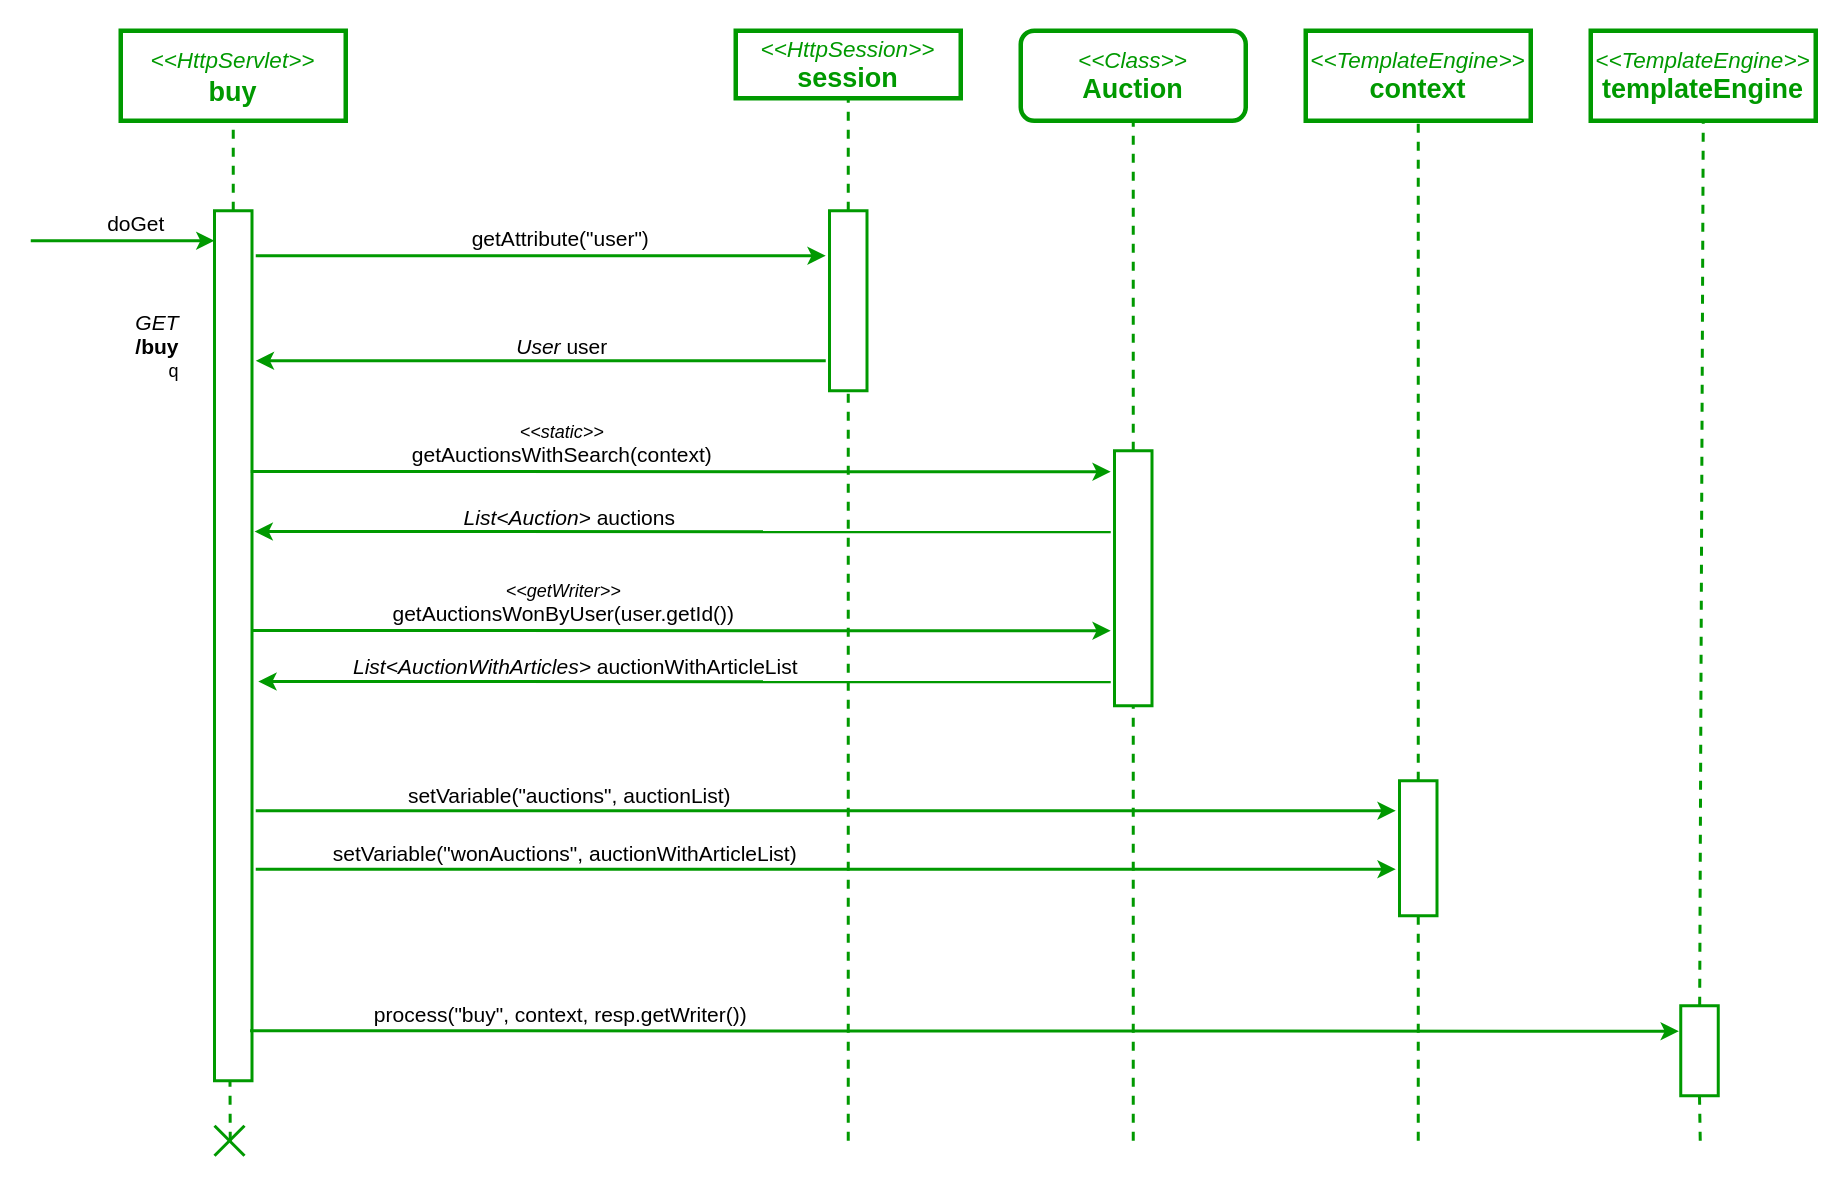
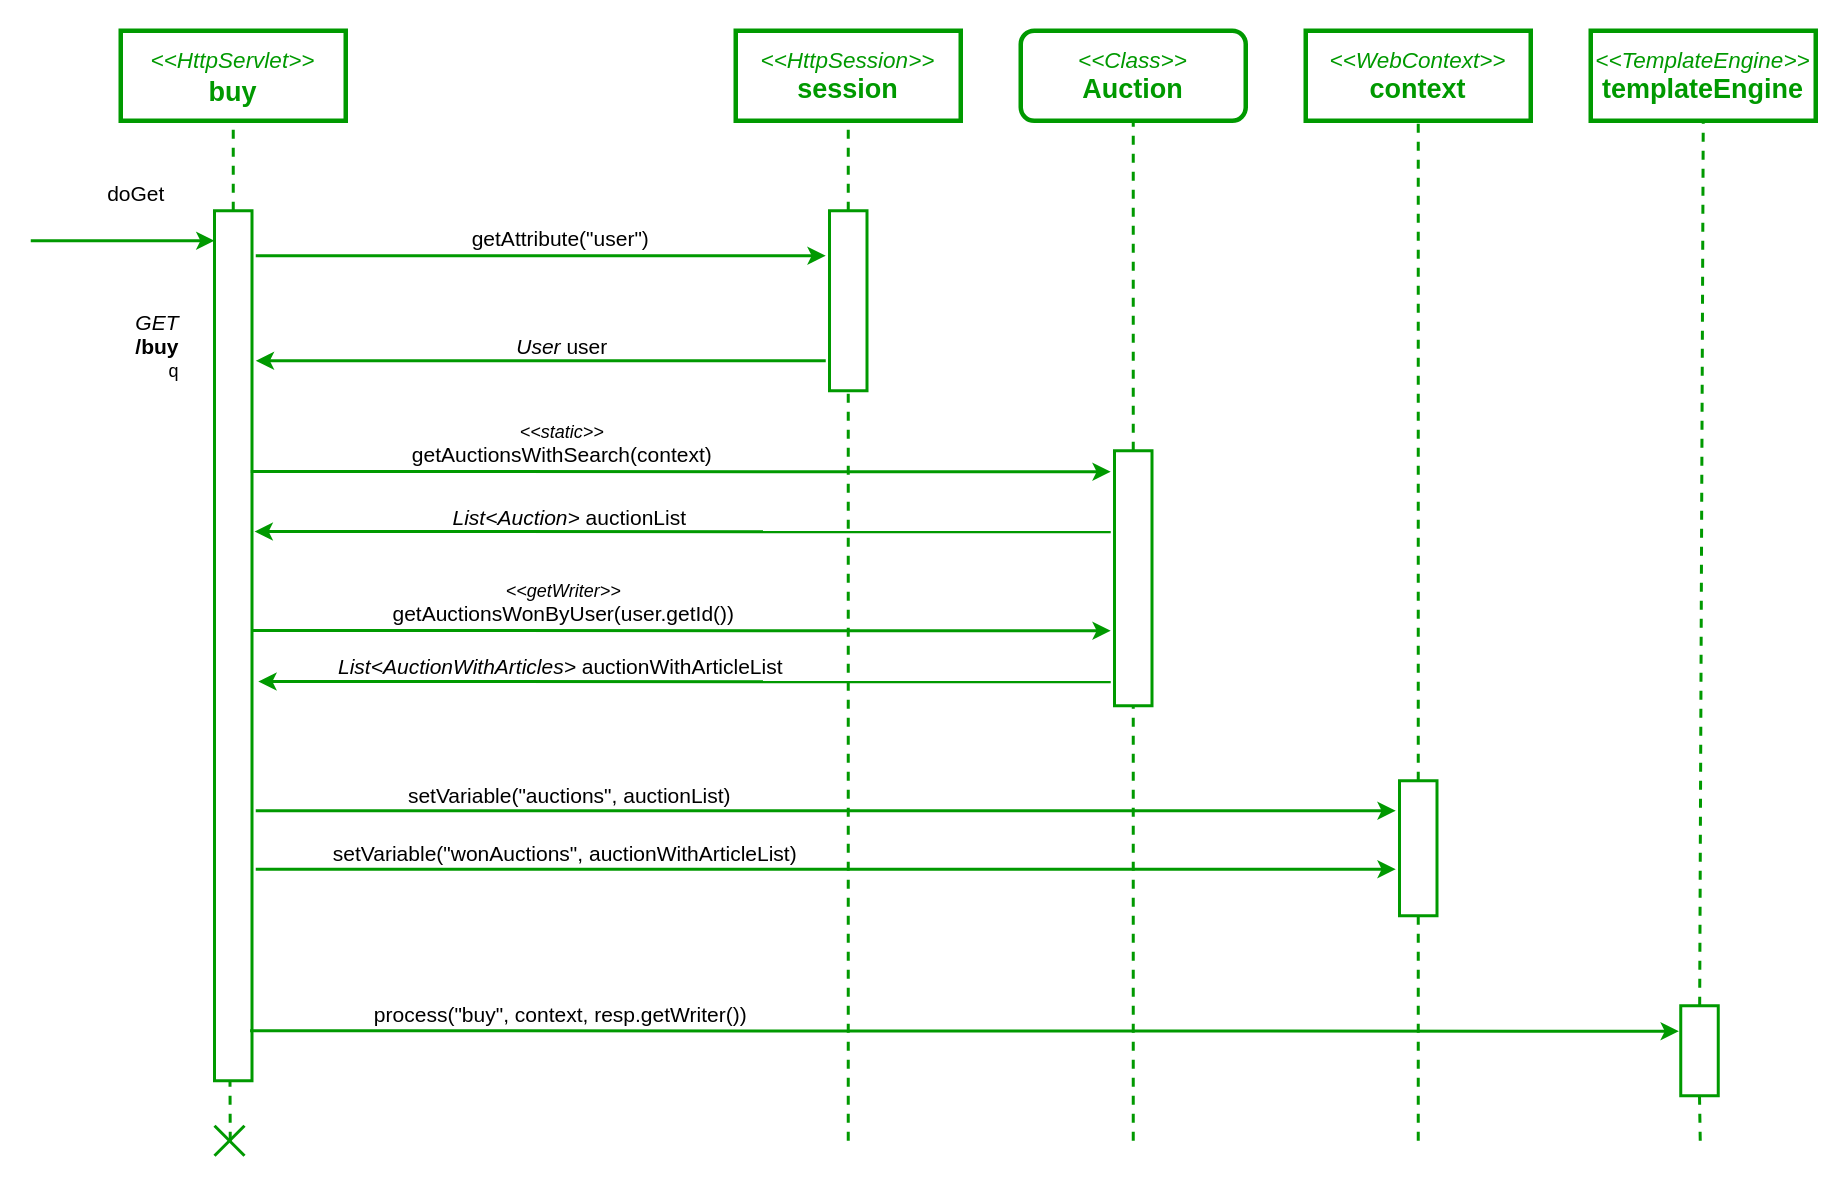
(848, 65) -> (848, 76)
(1418, 76) -> (1418, 76)
(136, 224) -> (136, 194)
(570, 518) -> (570, 518)
(575, 667) -> (560, 667)
